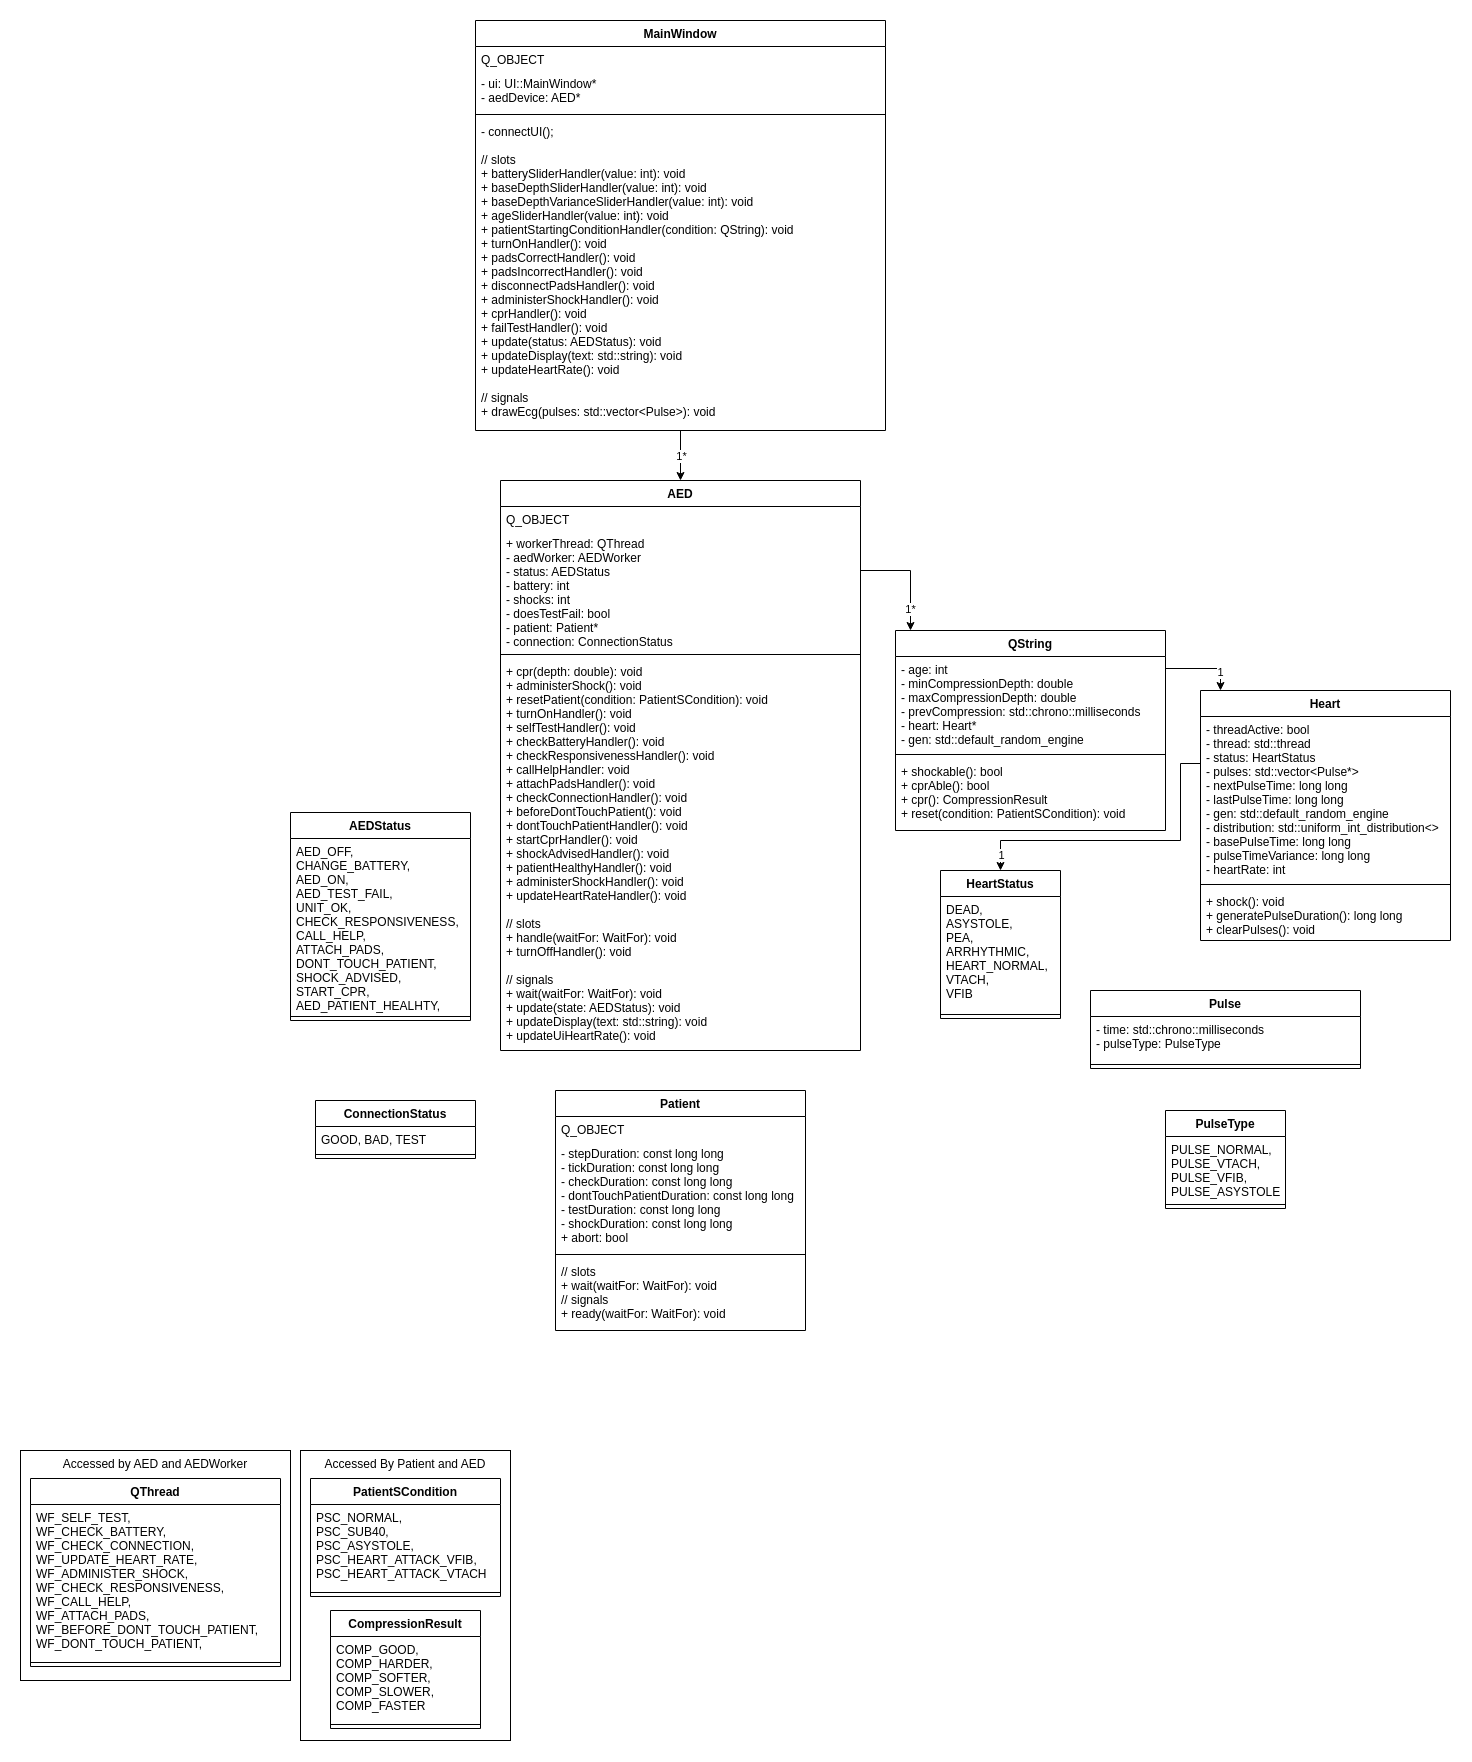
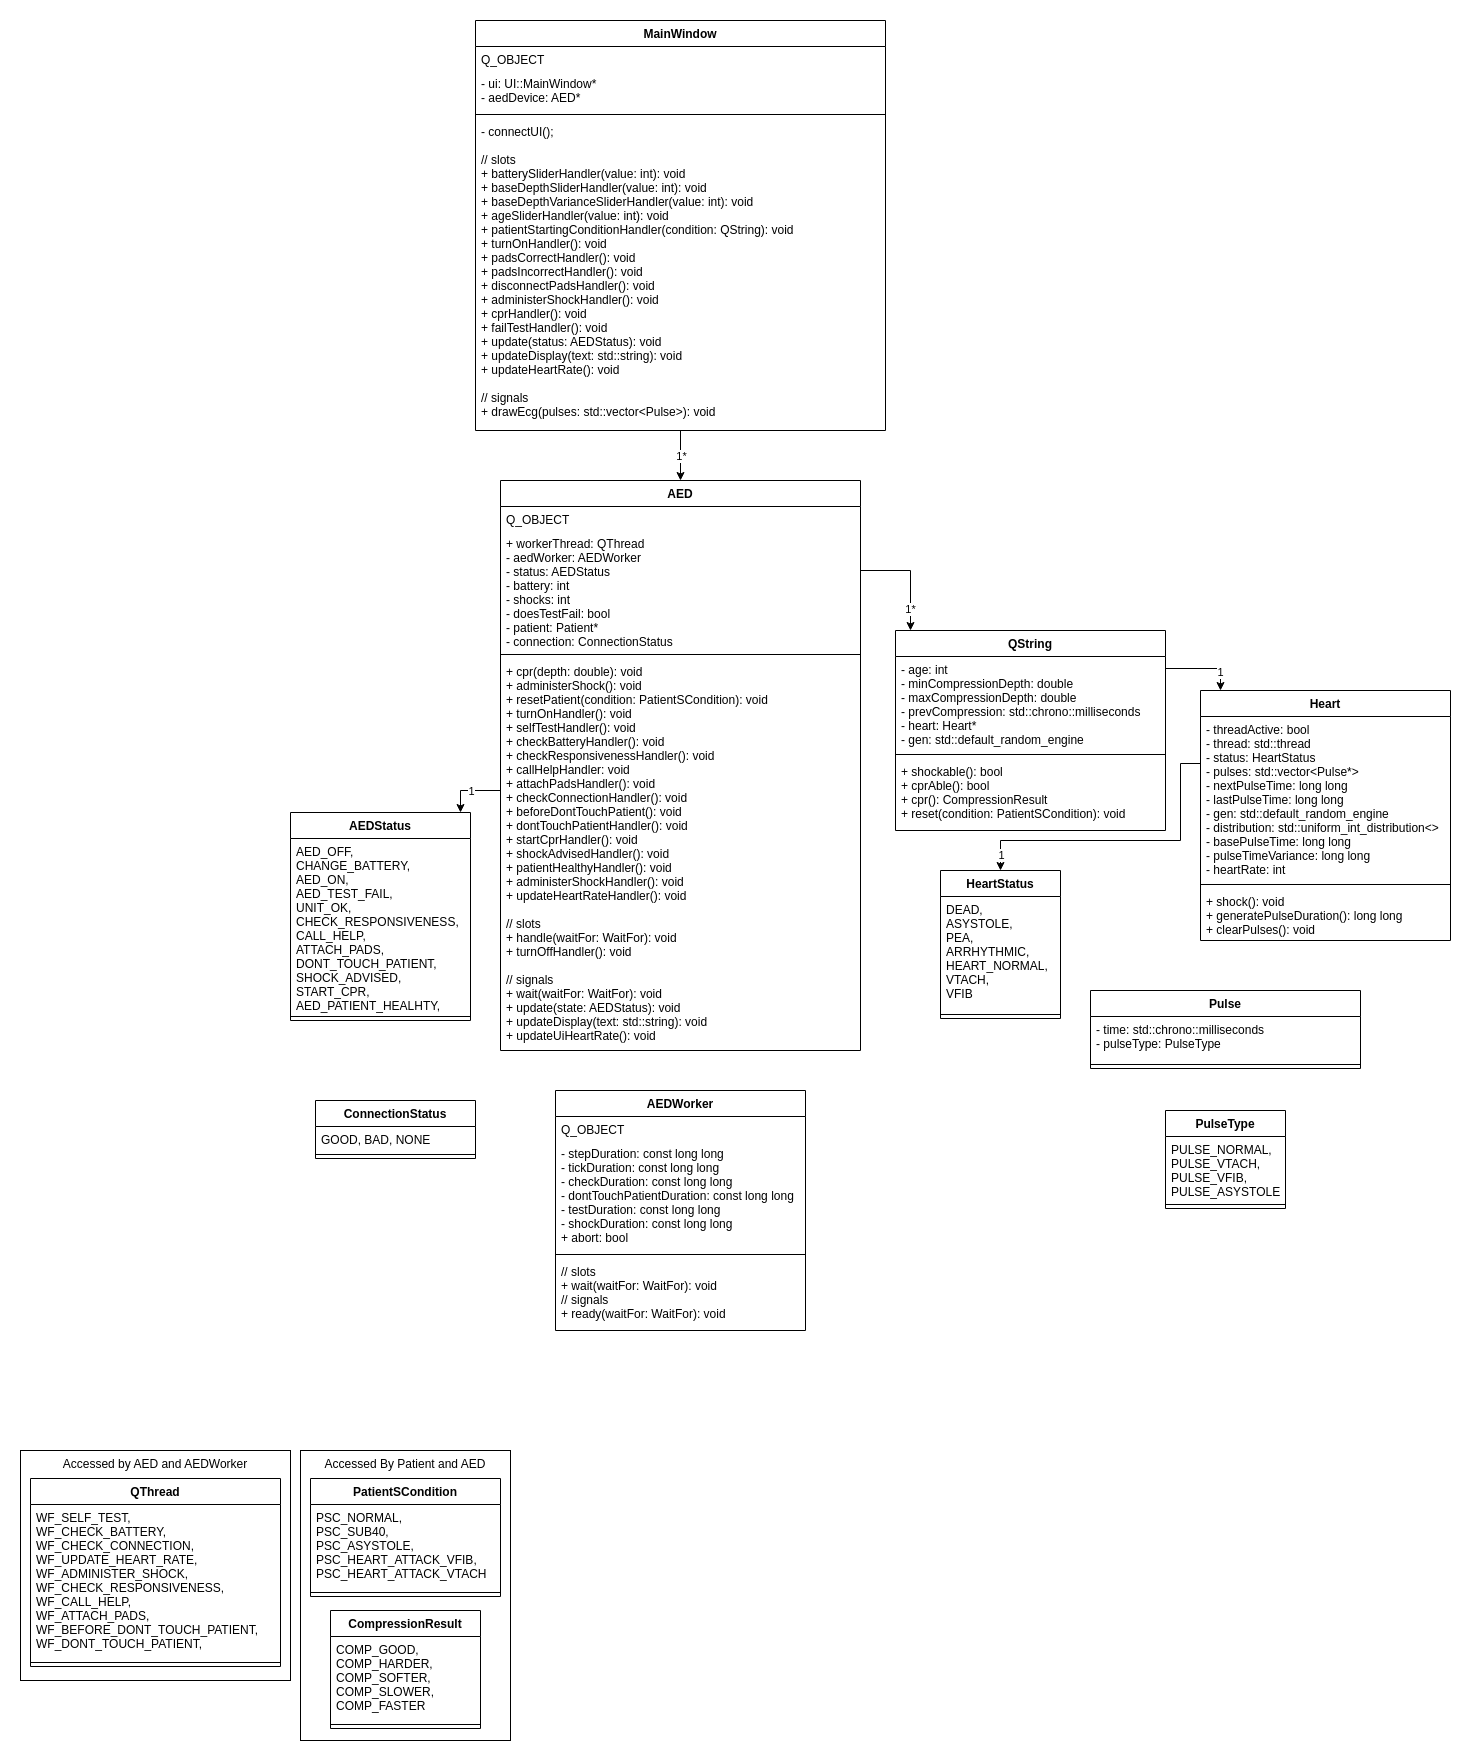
none -> (473, 791)
(680, 1104) -> (680, 1104)
(365, 1140) -> (365, 1140)
